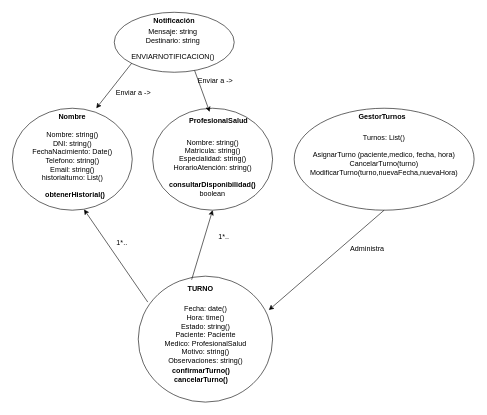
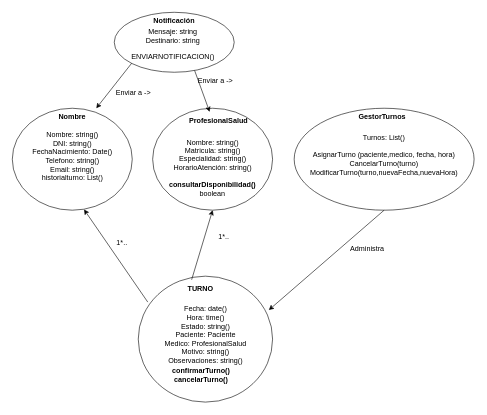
(75, 195) -> none
